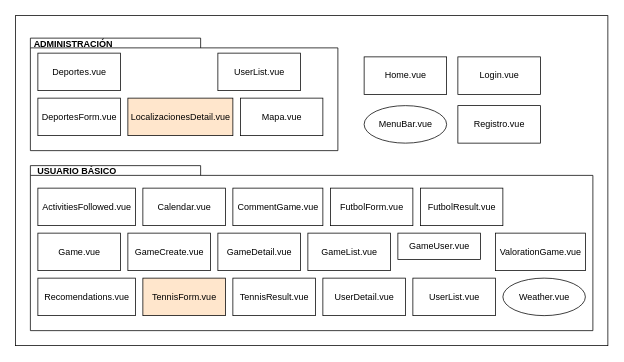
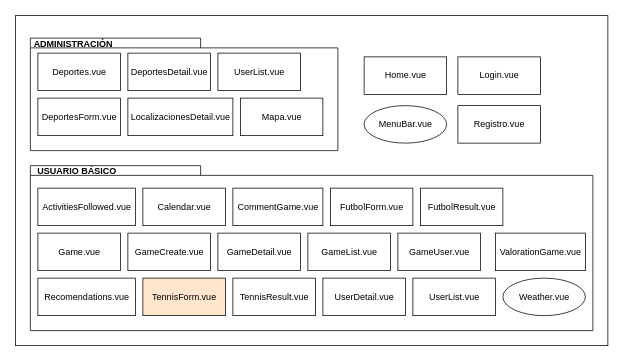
none -> (169, 72)
(180, 117) -> (180, 117)
(439, 246) -> (439, 252)
